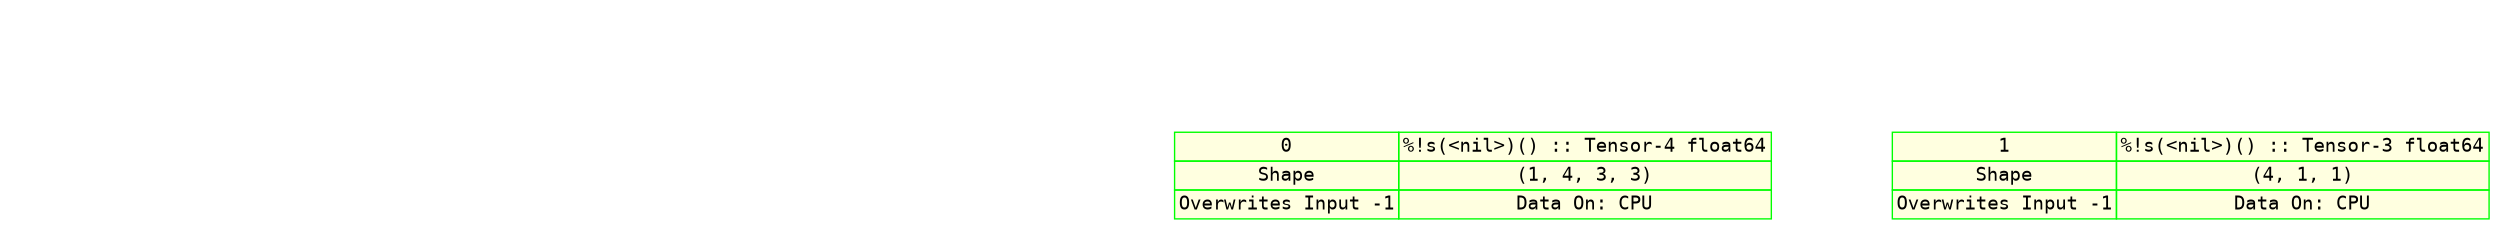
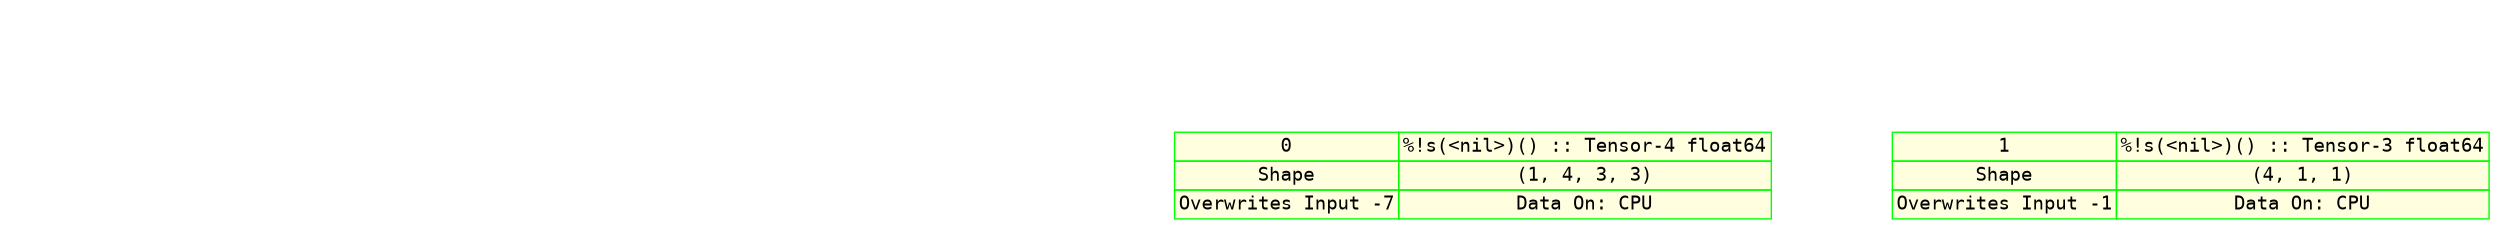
(1287, 204) -> (1287, 204)
